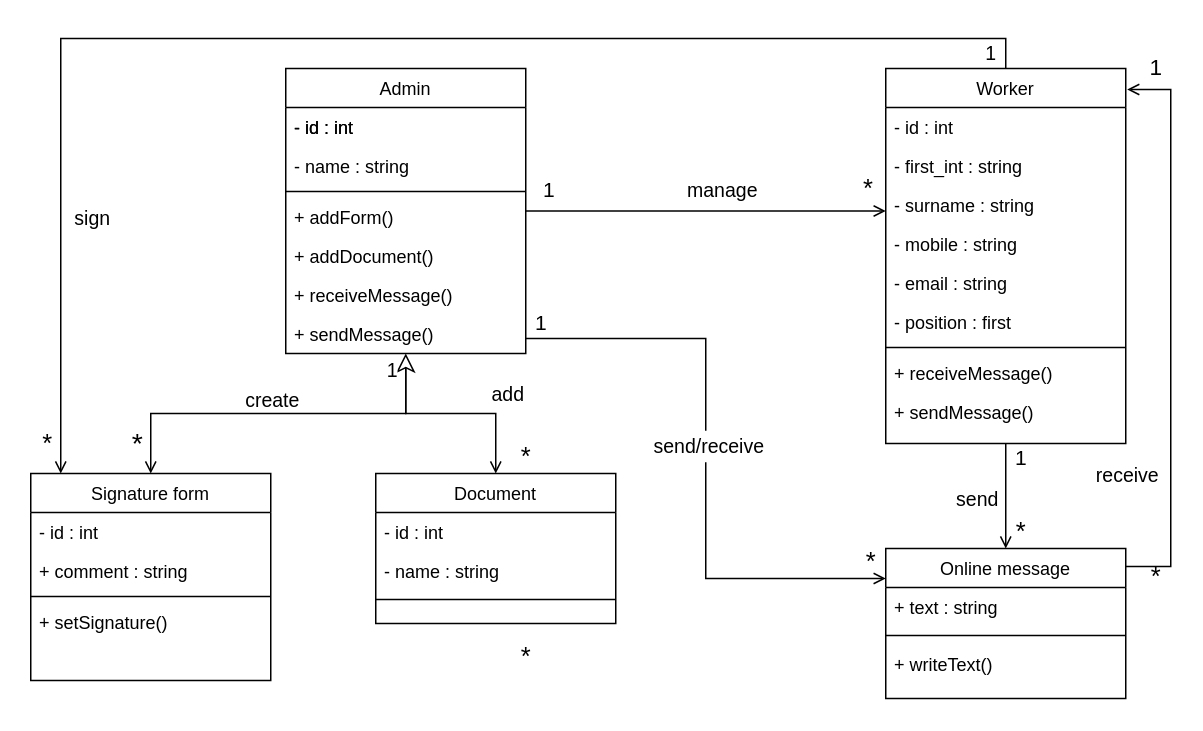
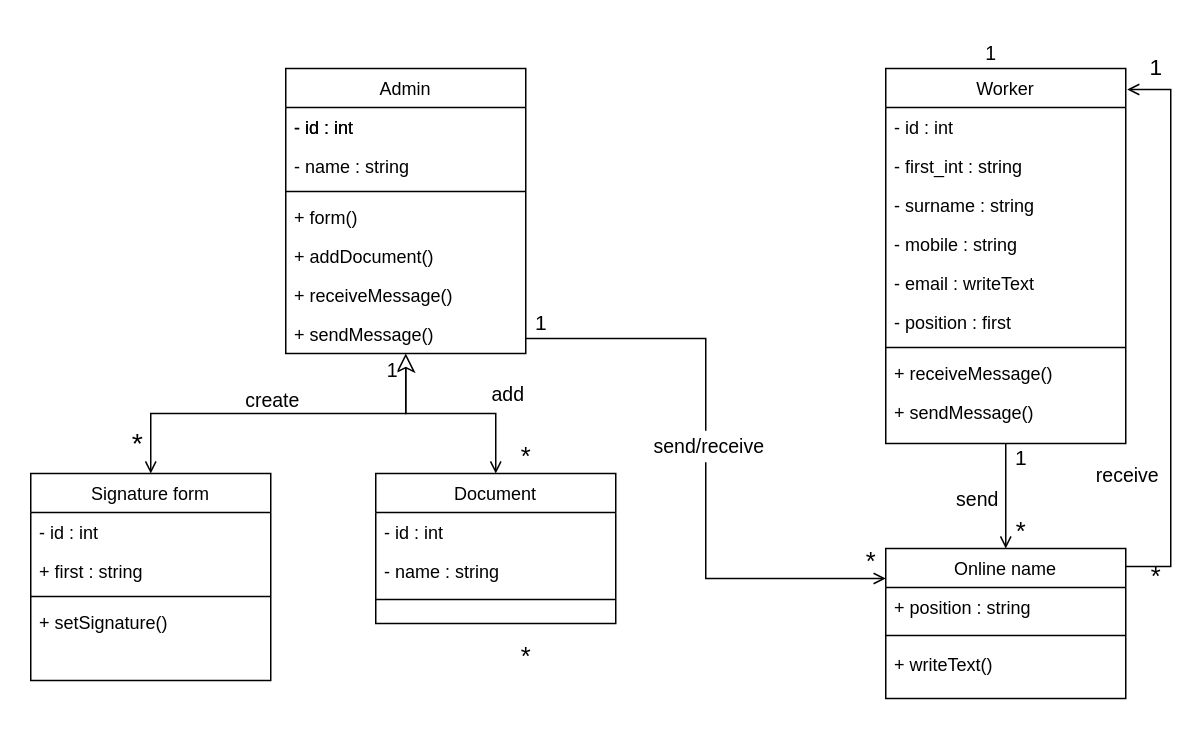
(333, 38) -> none
(704, 211) -> none
(347, 218) -> (332, 218)
(958, 284) -> (973, 284)
(1005, 569) -> (1005, 569)
(118, 572) -> (106, 572)
(958, 608) -> (973, 608)
